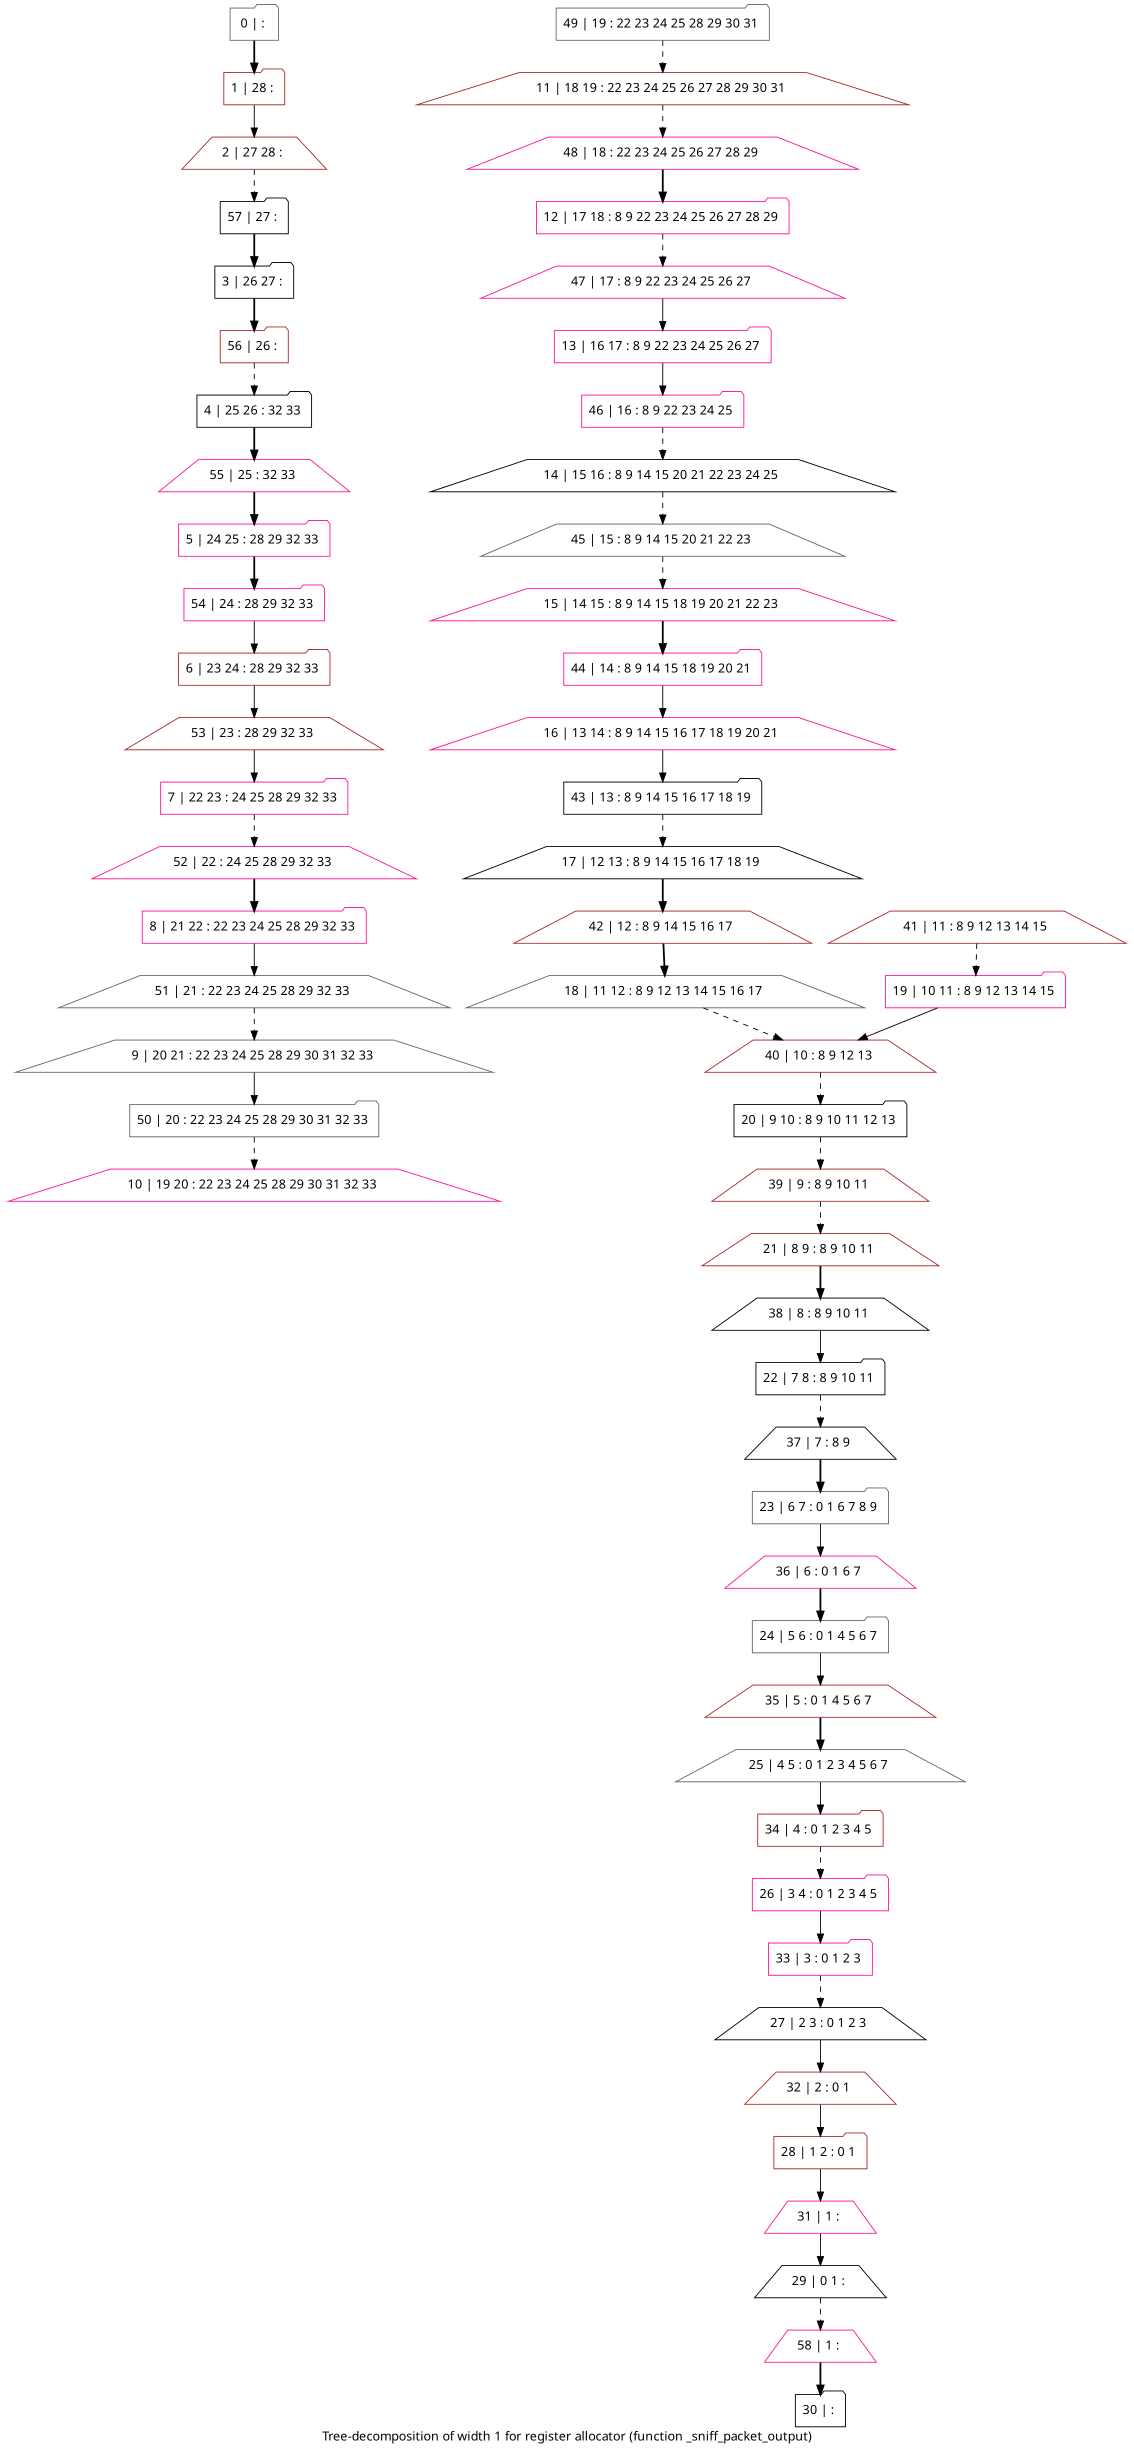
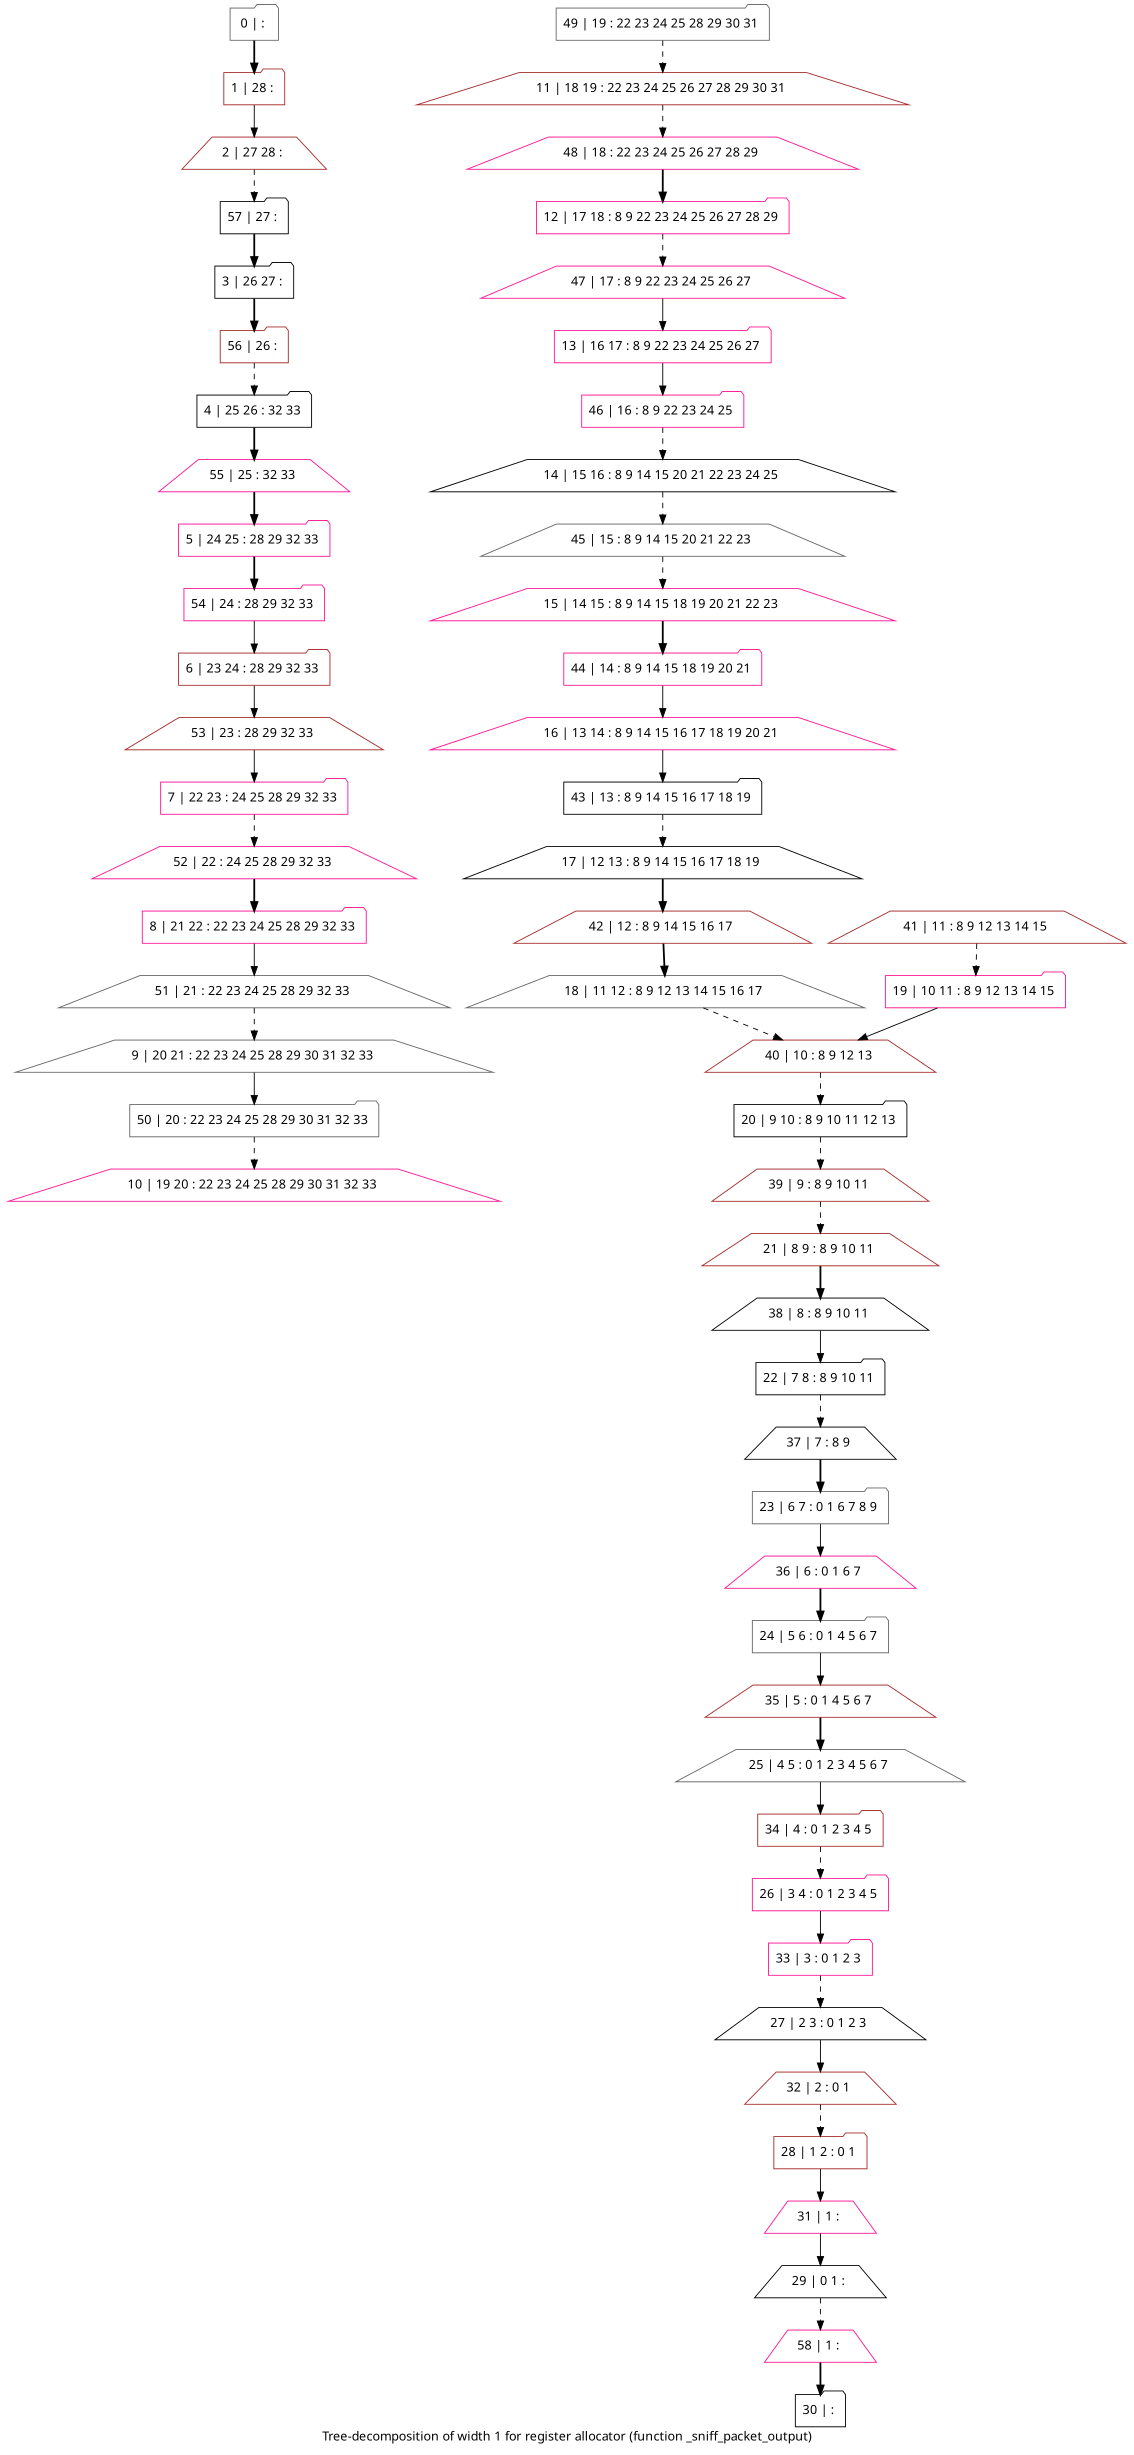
(820, 2116) -> (820, 2116)
